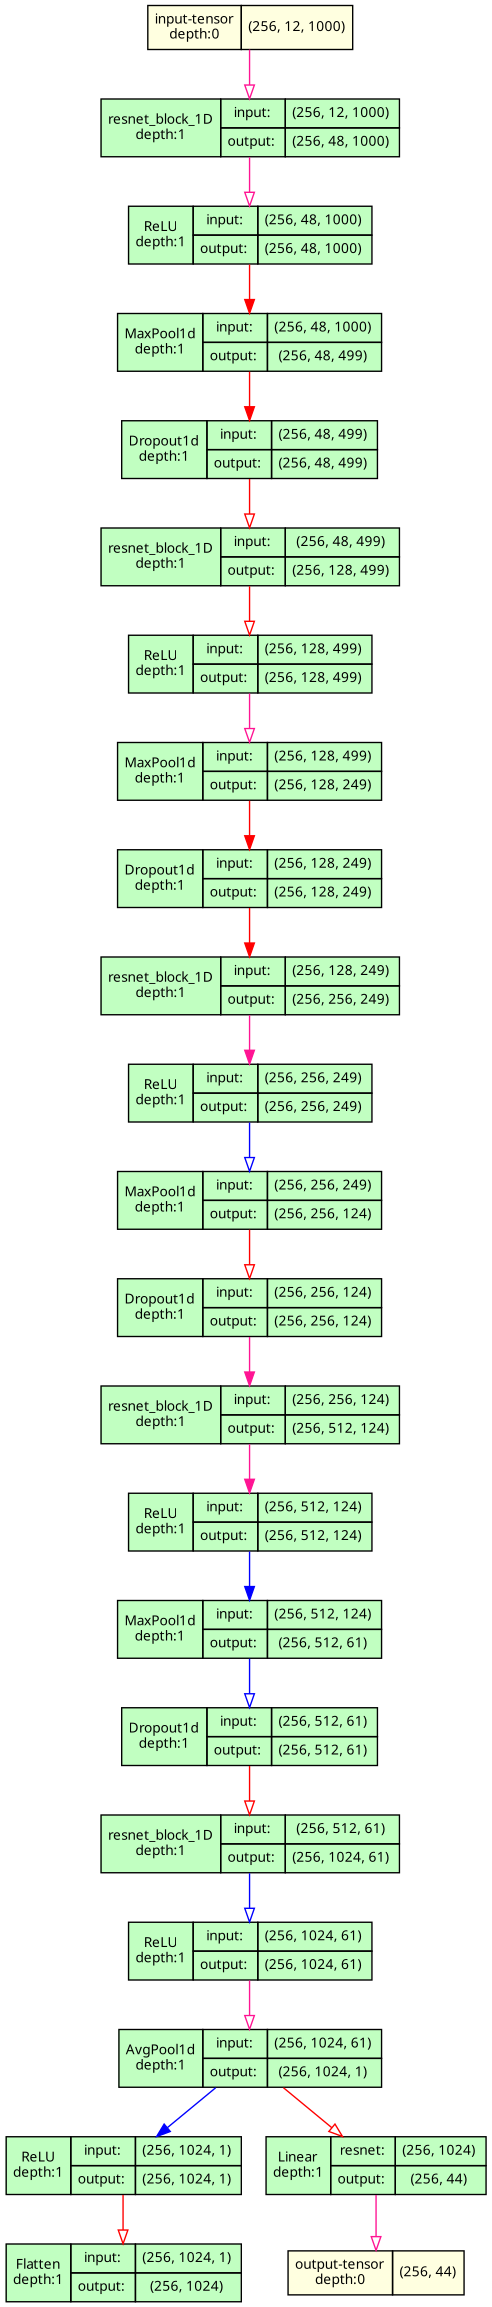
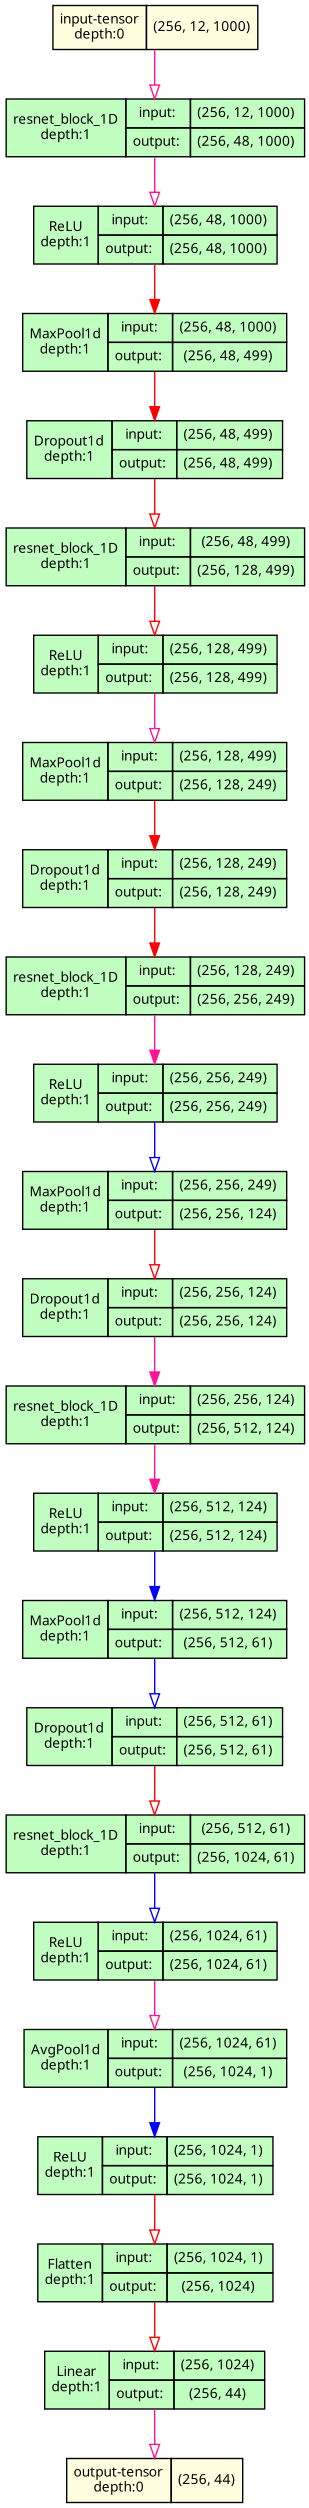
(308, 2108) -> (155, 2320)
(363, 2150) -> (142, 2365)
